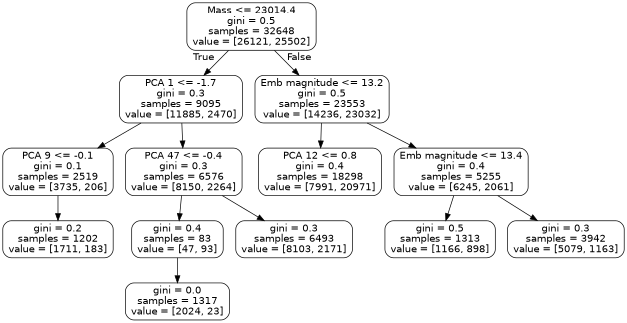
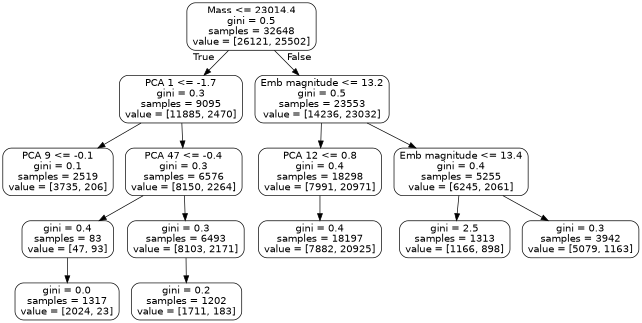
(58, 205) -> (186, 267)
none -> (320, 239)
(440, 239) -> (455, 239)
